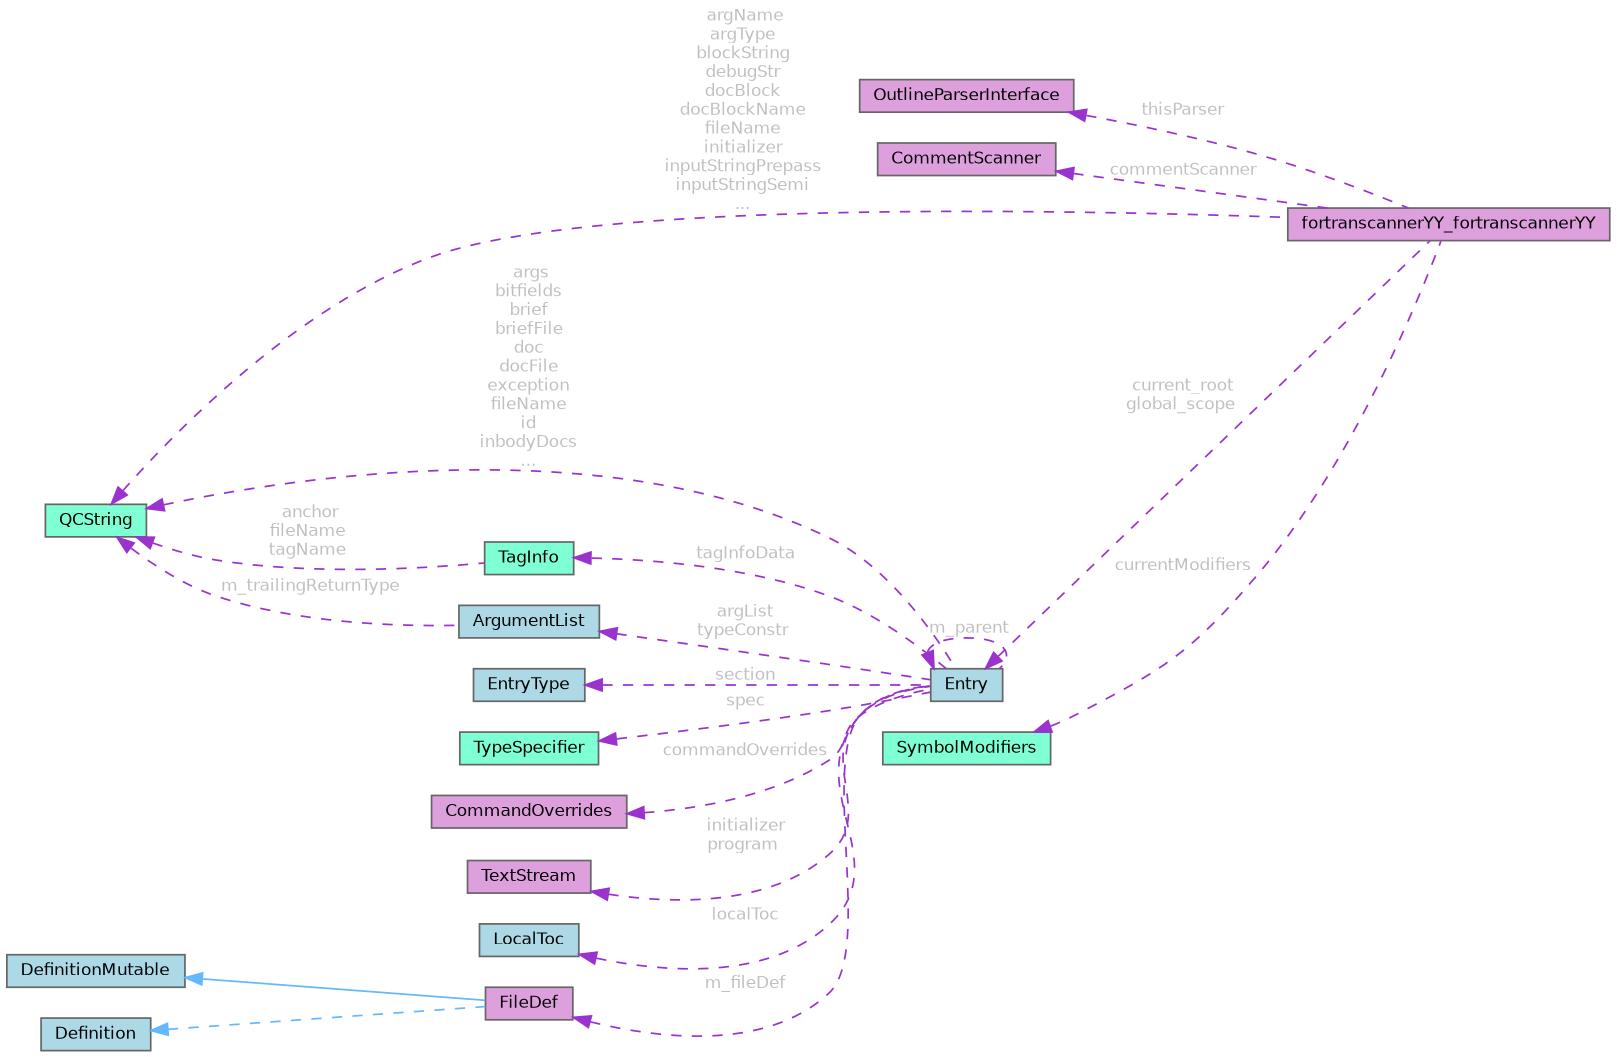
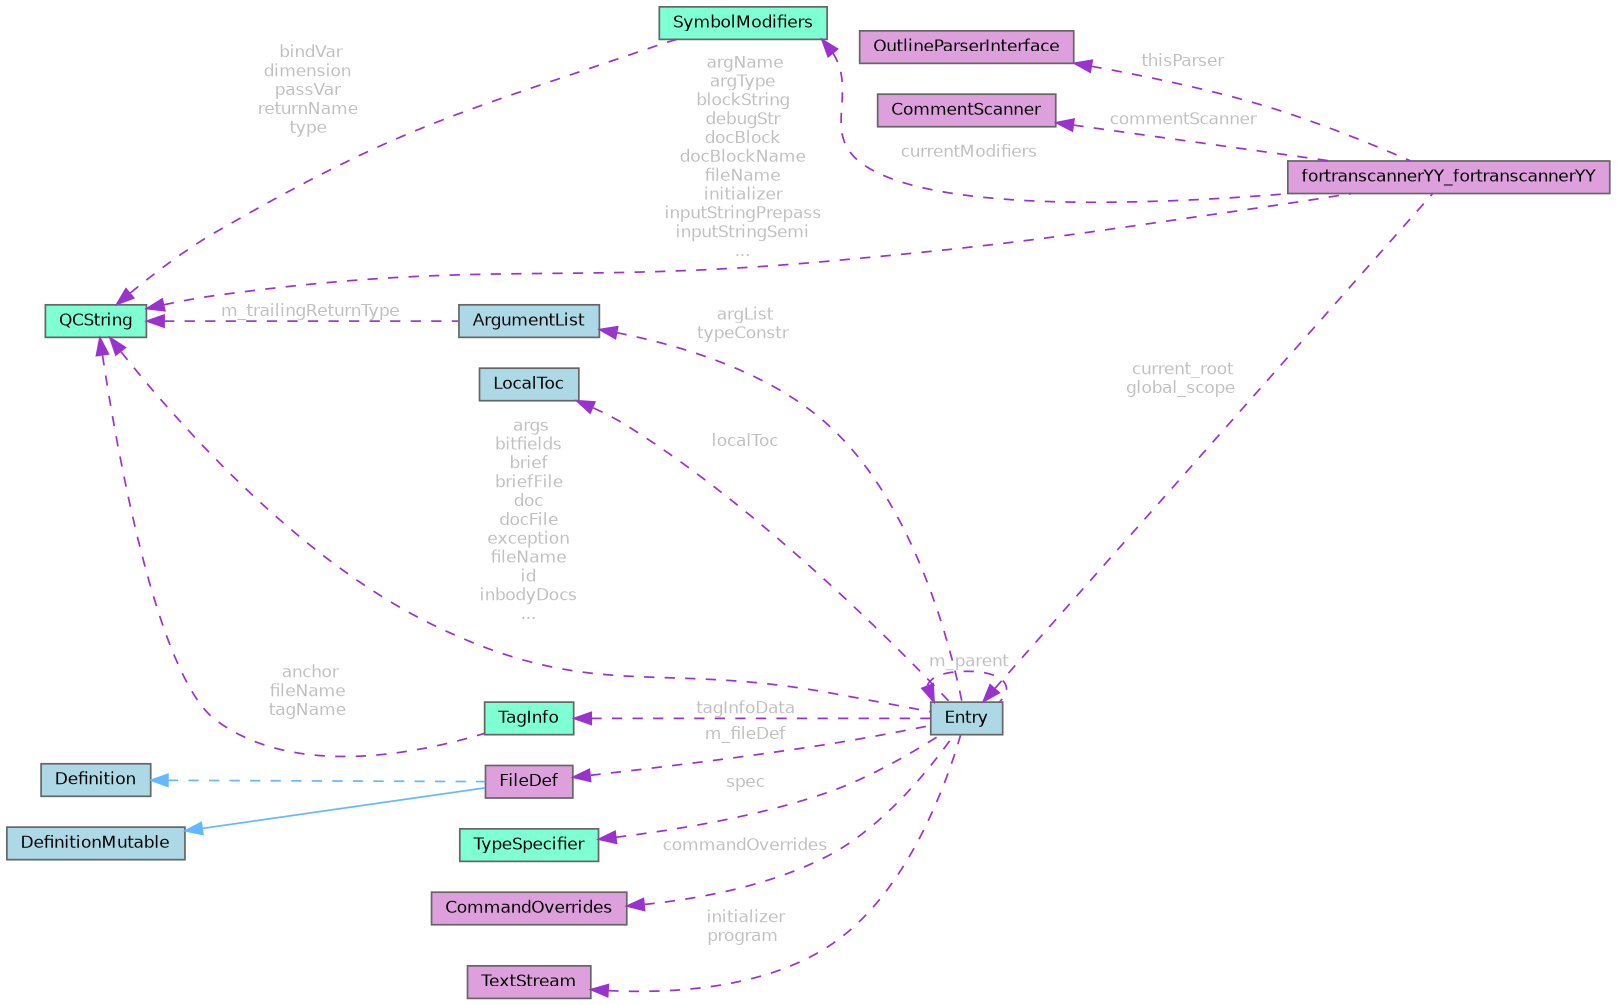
none -> (391, 141)
(529, 685) -> none
